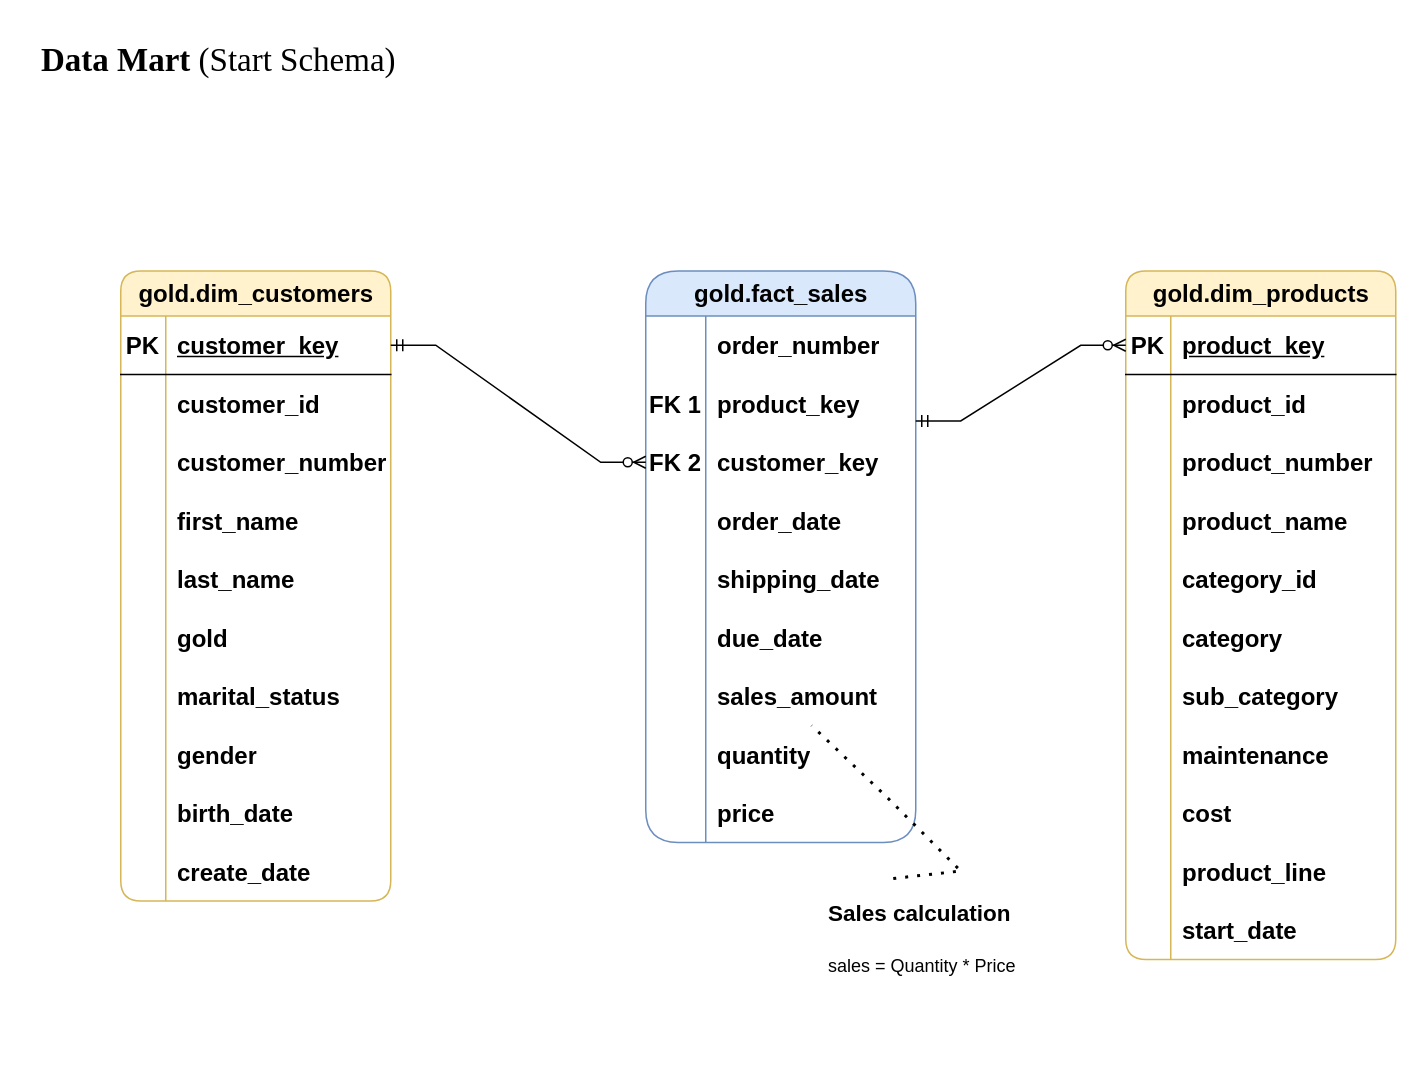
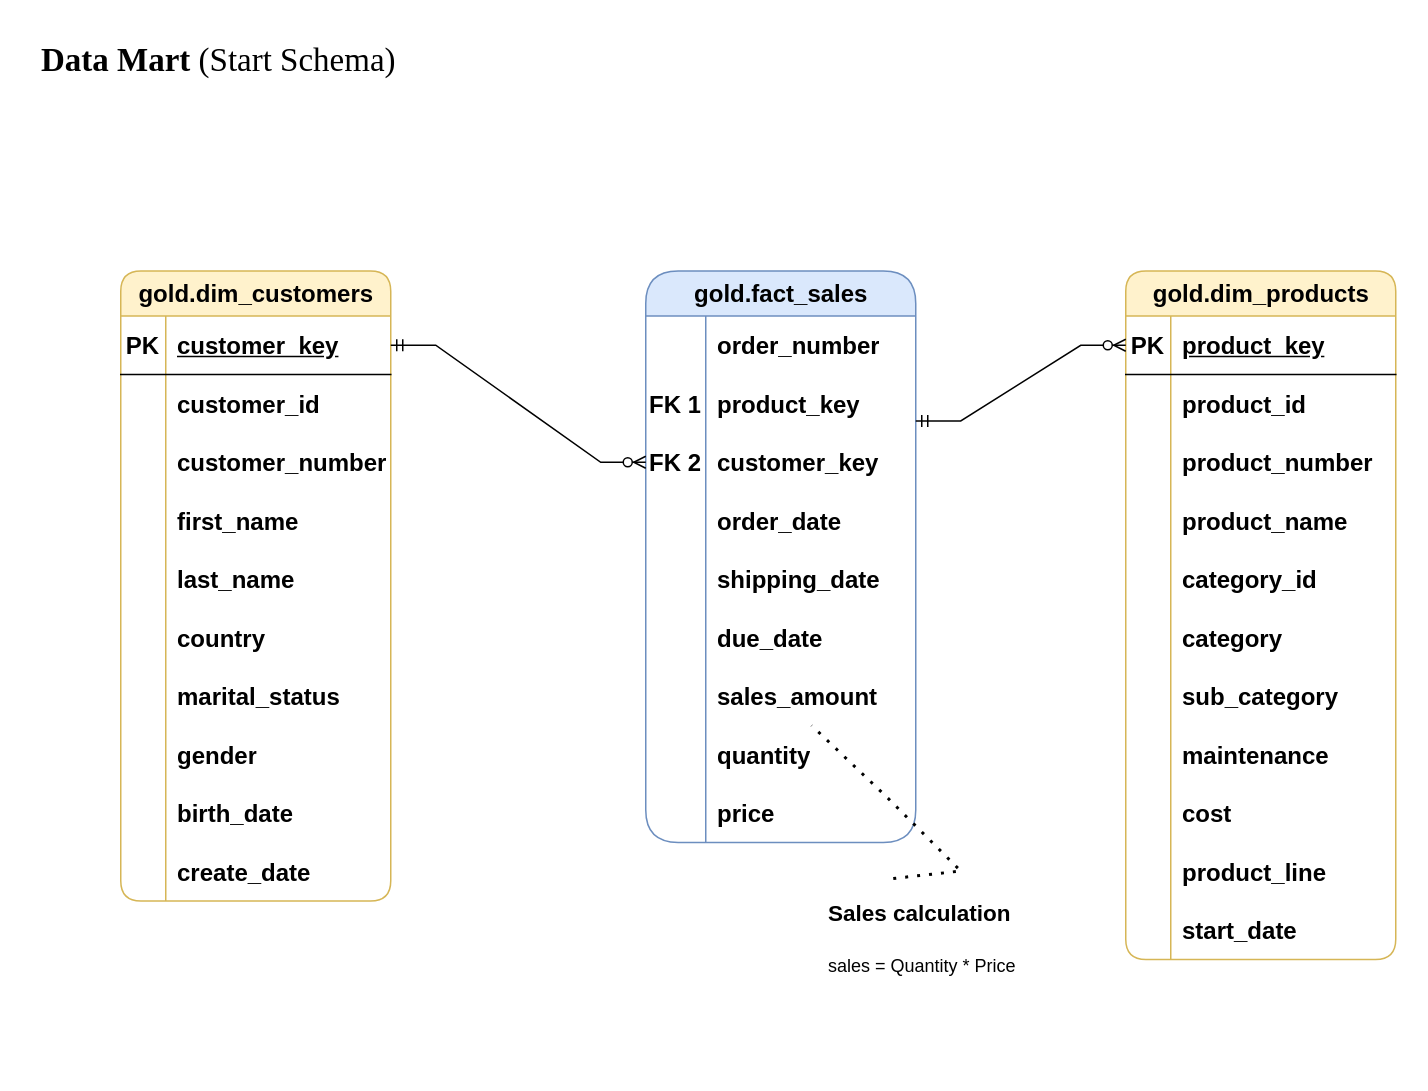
(202, 638) -> (225, 638)
